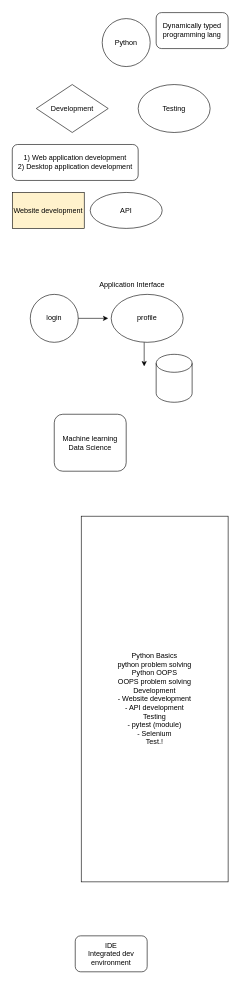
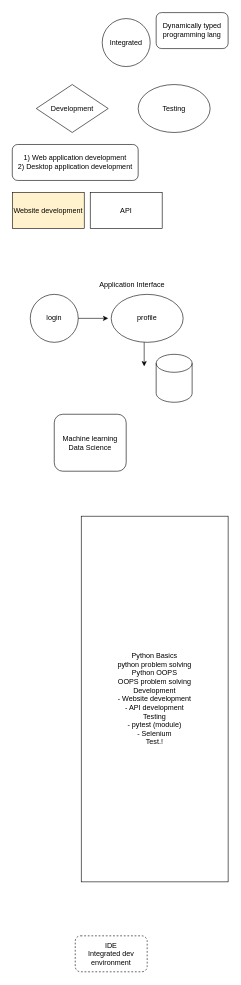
(126, 42) -> (126, 42)
(126, 210) -> (126, 210)
(111, 954) -> (111, 954)
